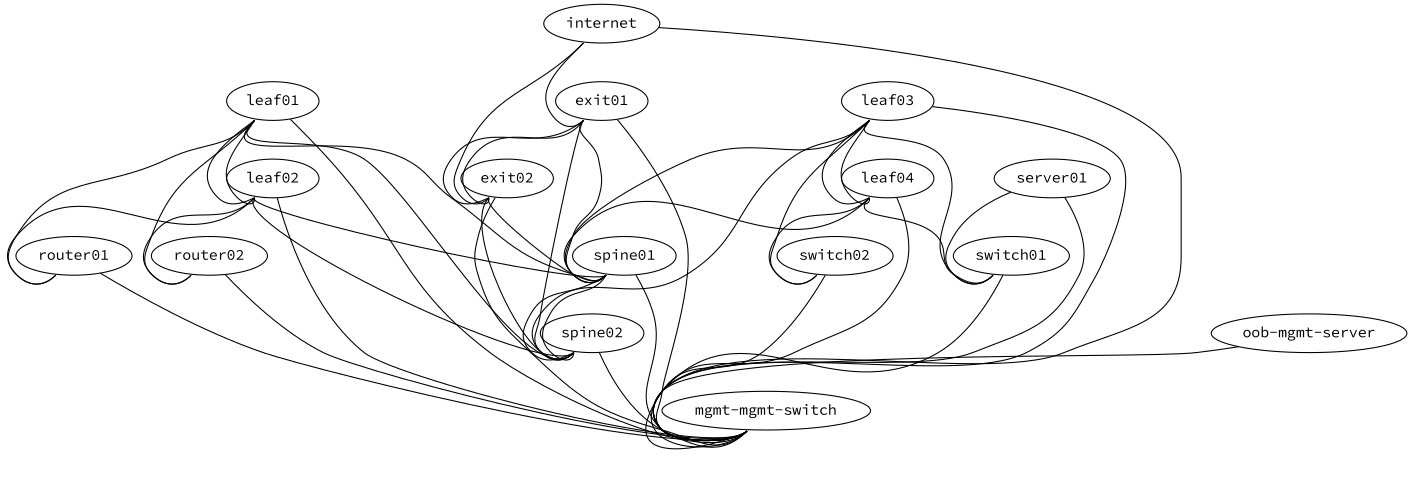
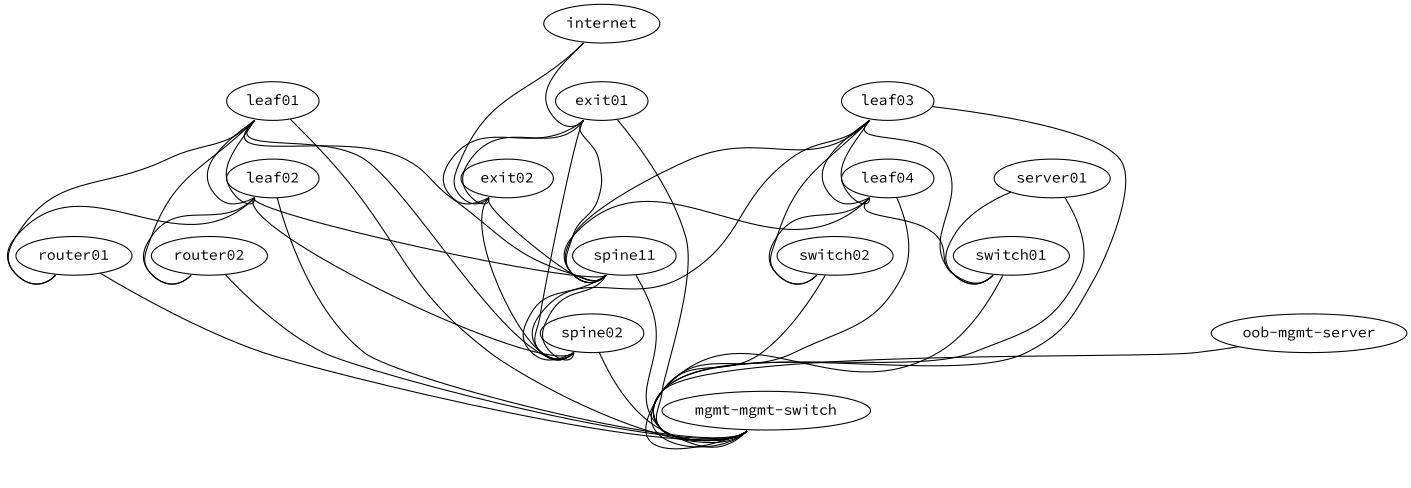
(624, 256) -> (624, 256)
(1176, 287) -> none
(556, 376) -> none
